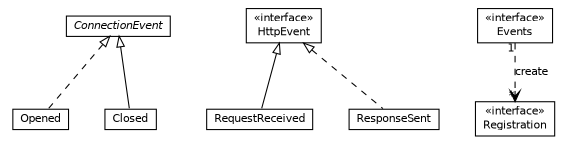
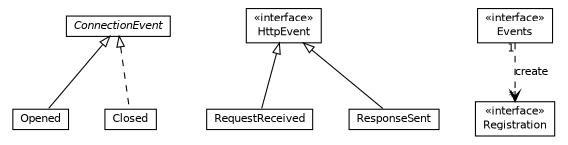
(76, 76) -> (76, 76)
(125, 78) -> (125, 78)
(347, 79) -> (347, 79)
